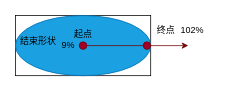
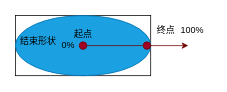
(192, 30) -> (192, 30)
(68, 45) -> (68, 45)
